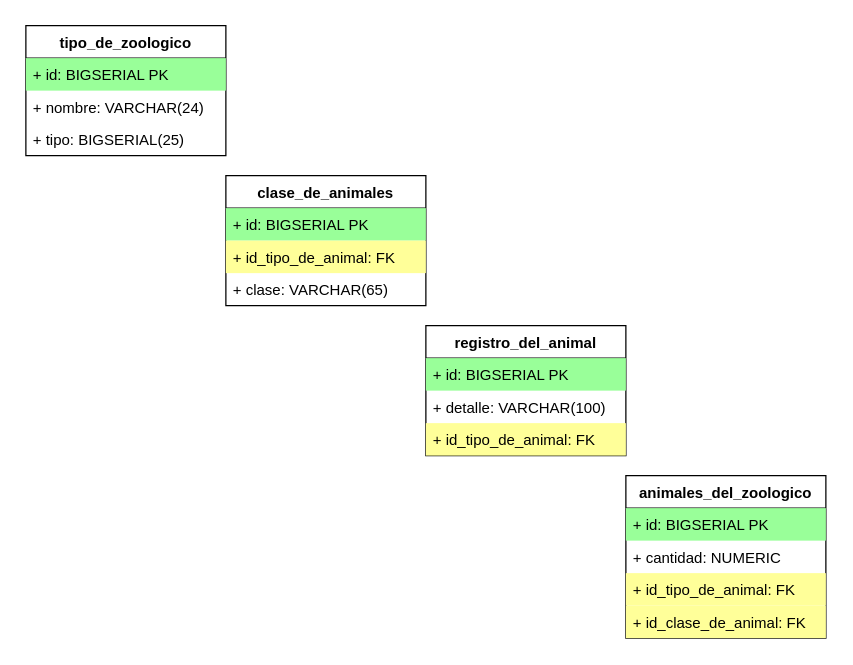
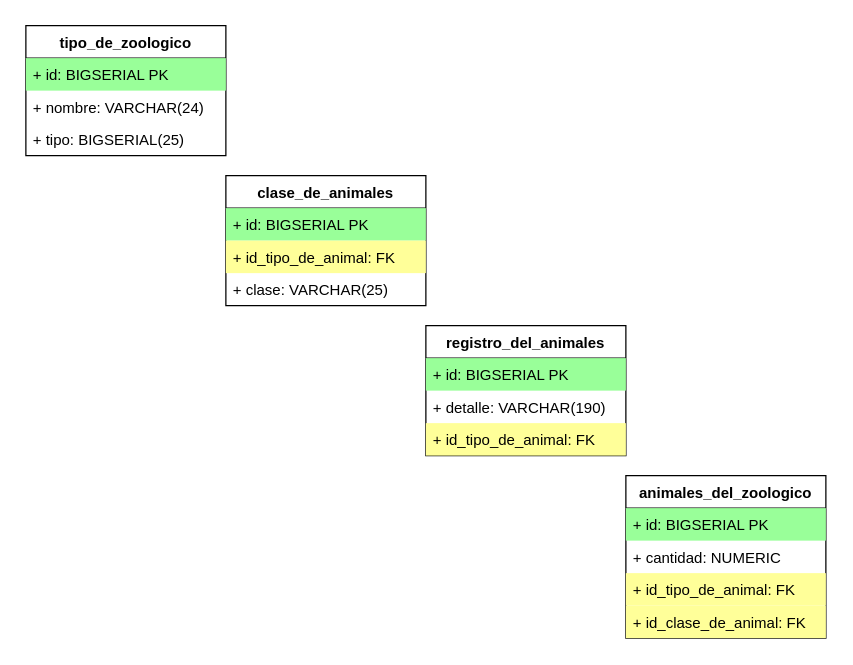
(309, 290) -> (309, 290)
(525, 343) -> (525, 343)
(519, 408) -> (519, 408)
